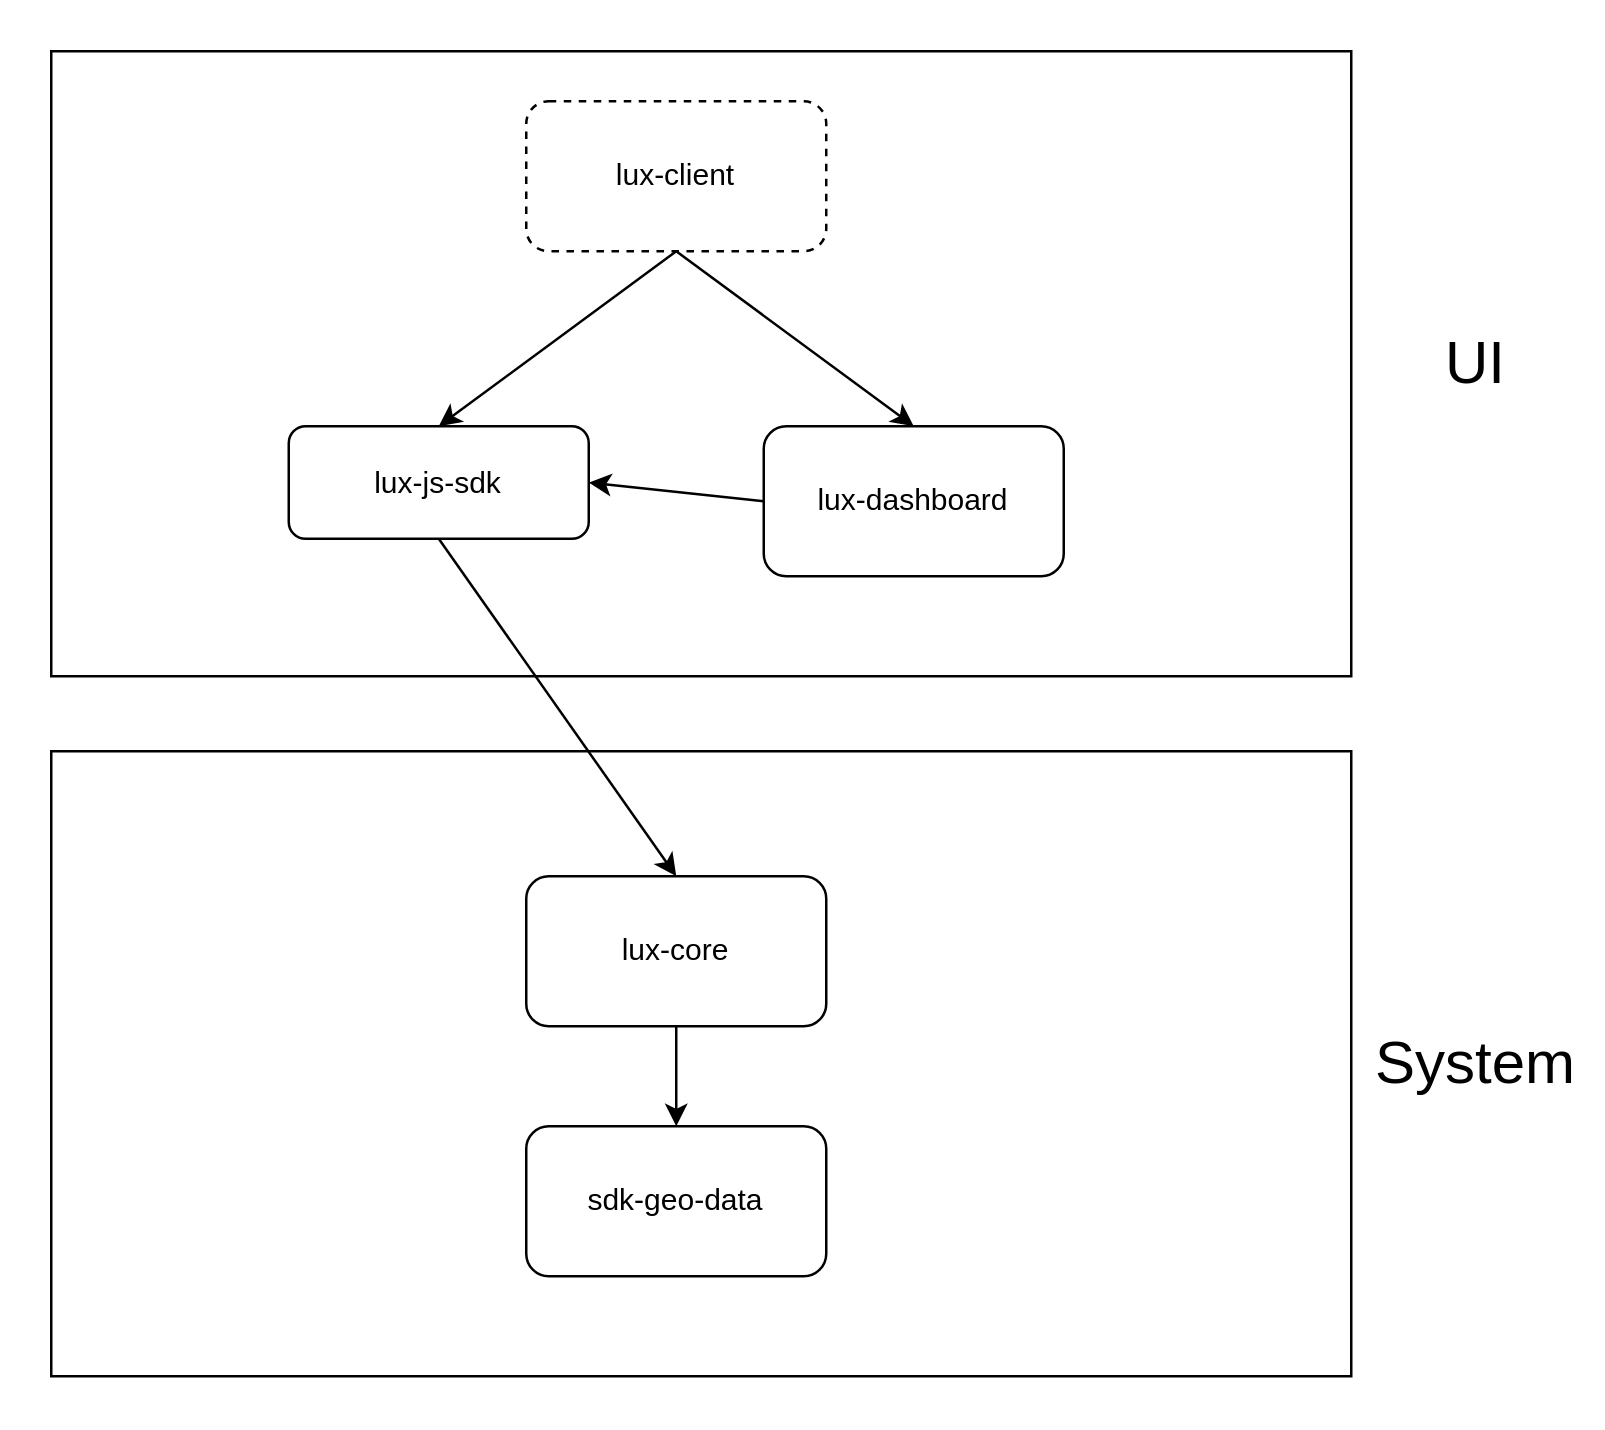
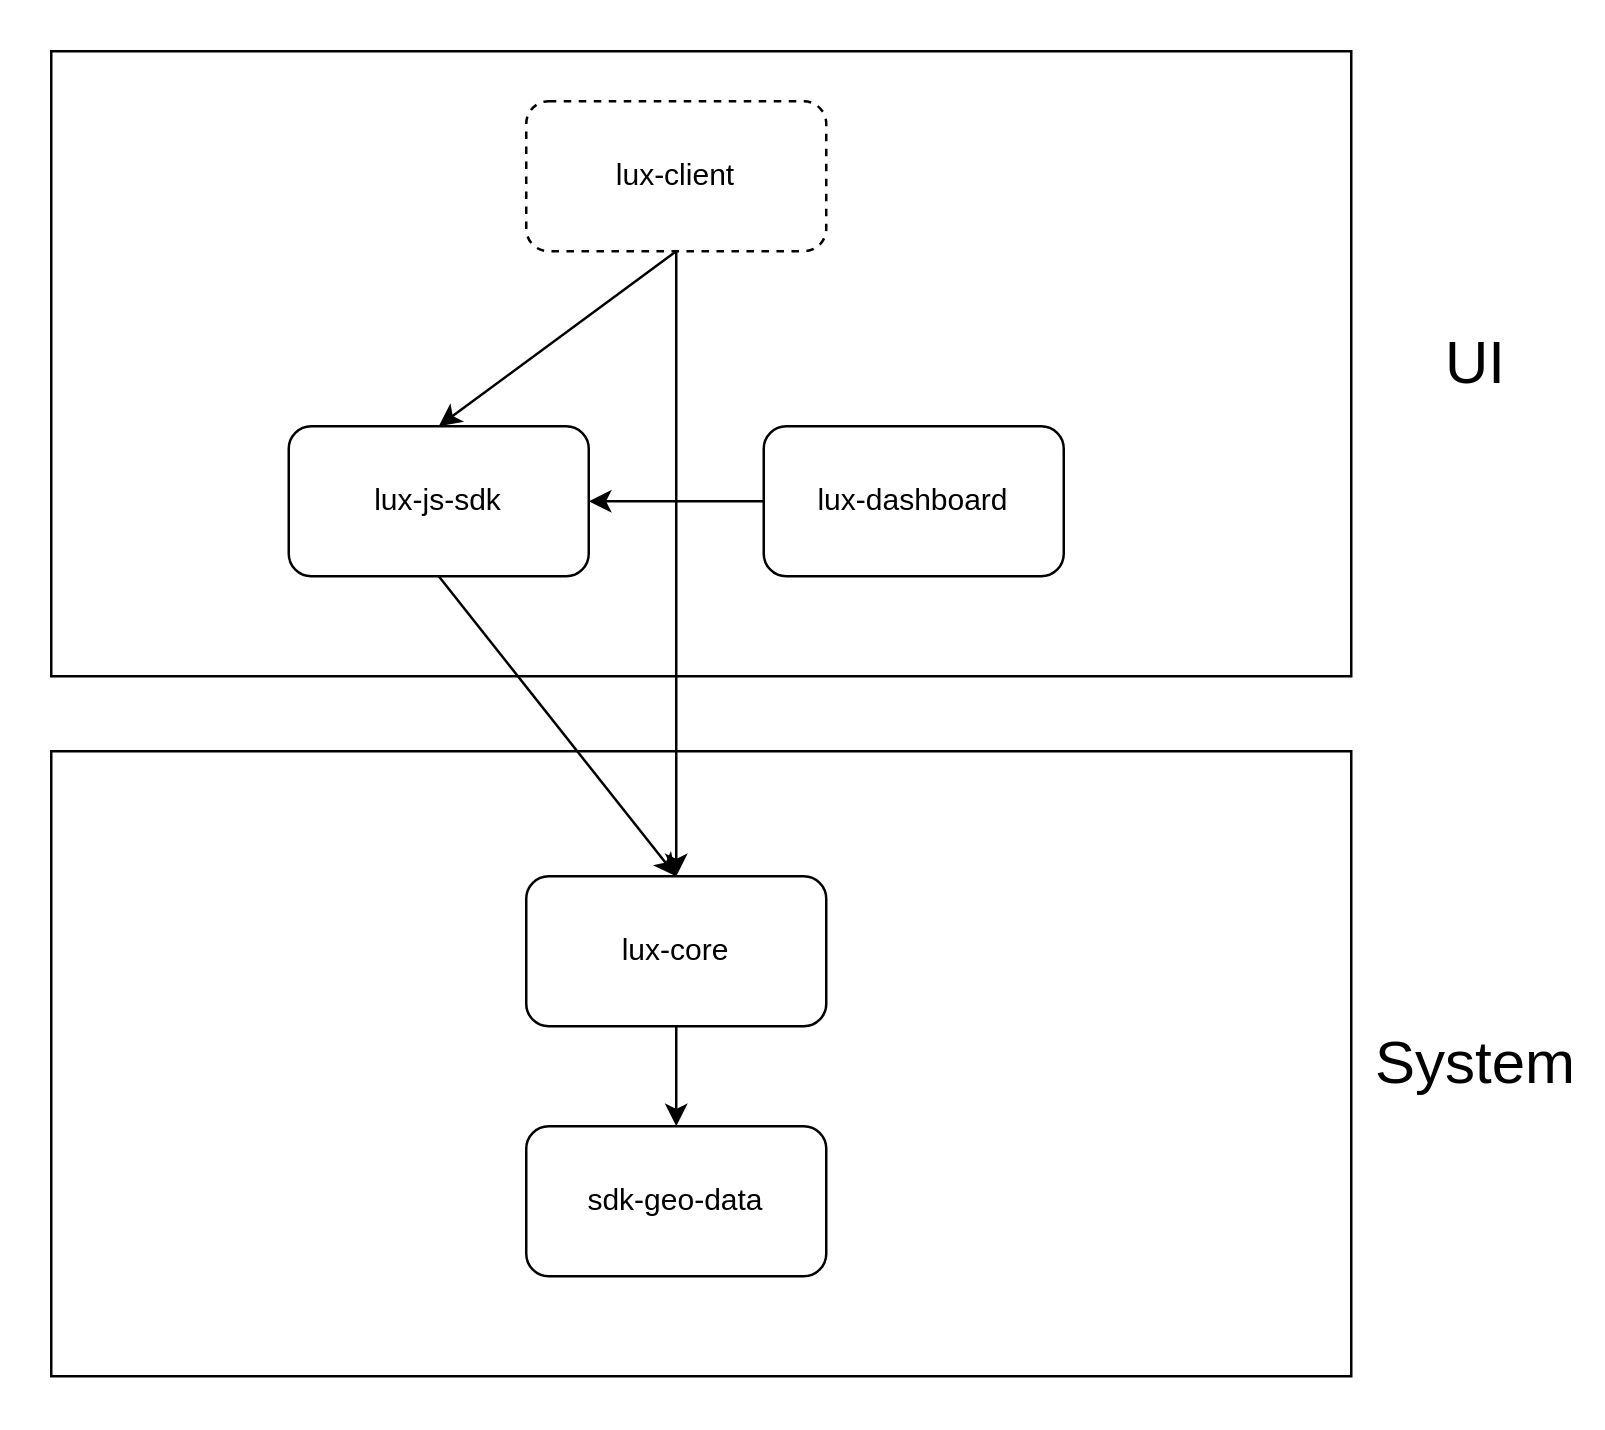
(789, 334) -> (676, 682)
(439, 483) -> (439, 501)
